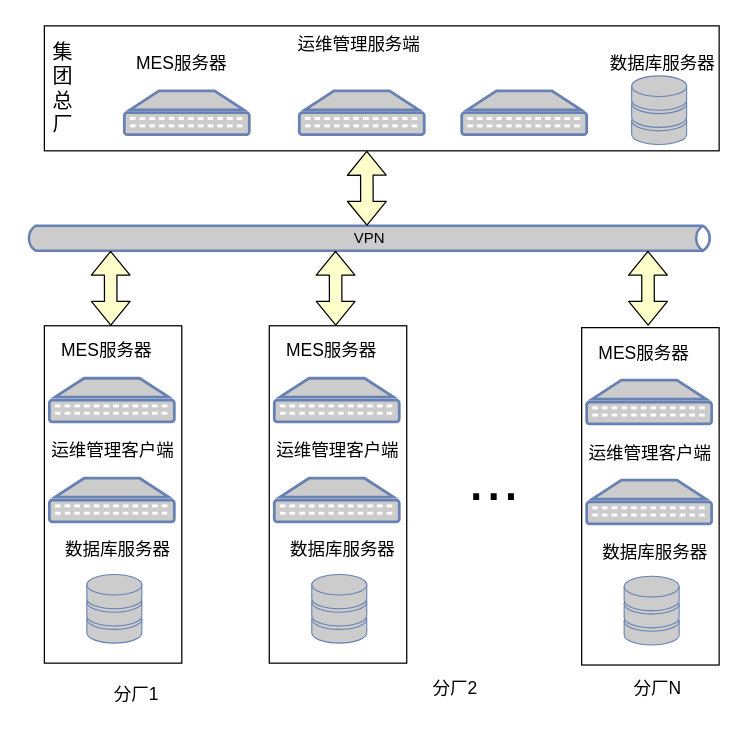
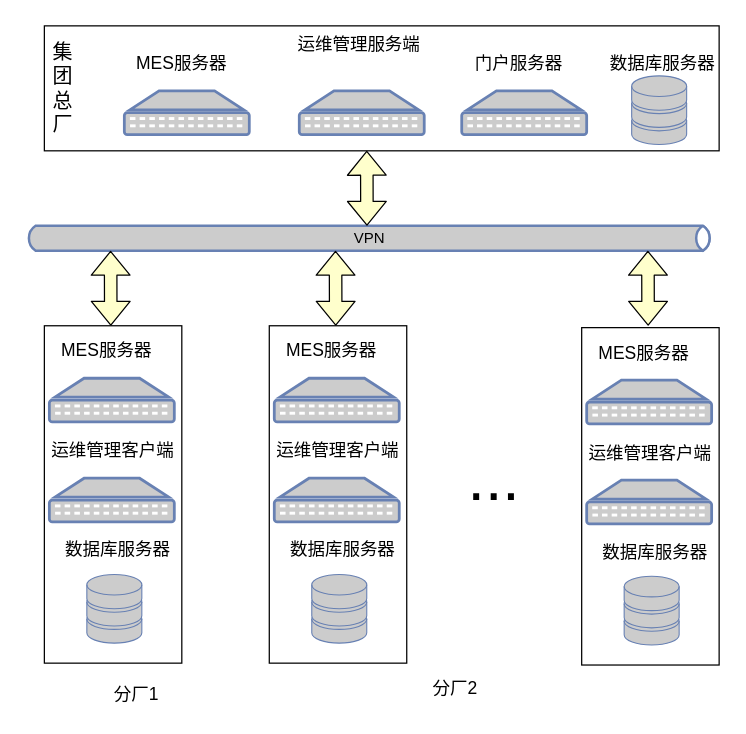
none -> (519, 63)
(658, 688) -> none
